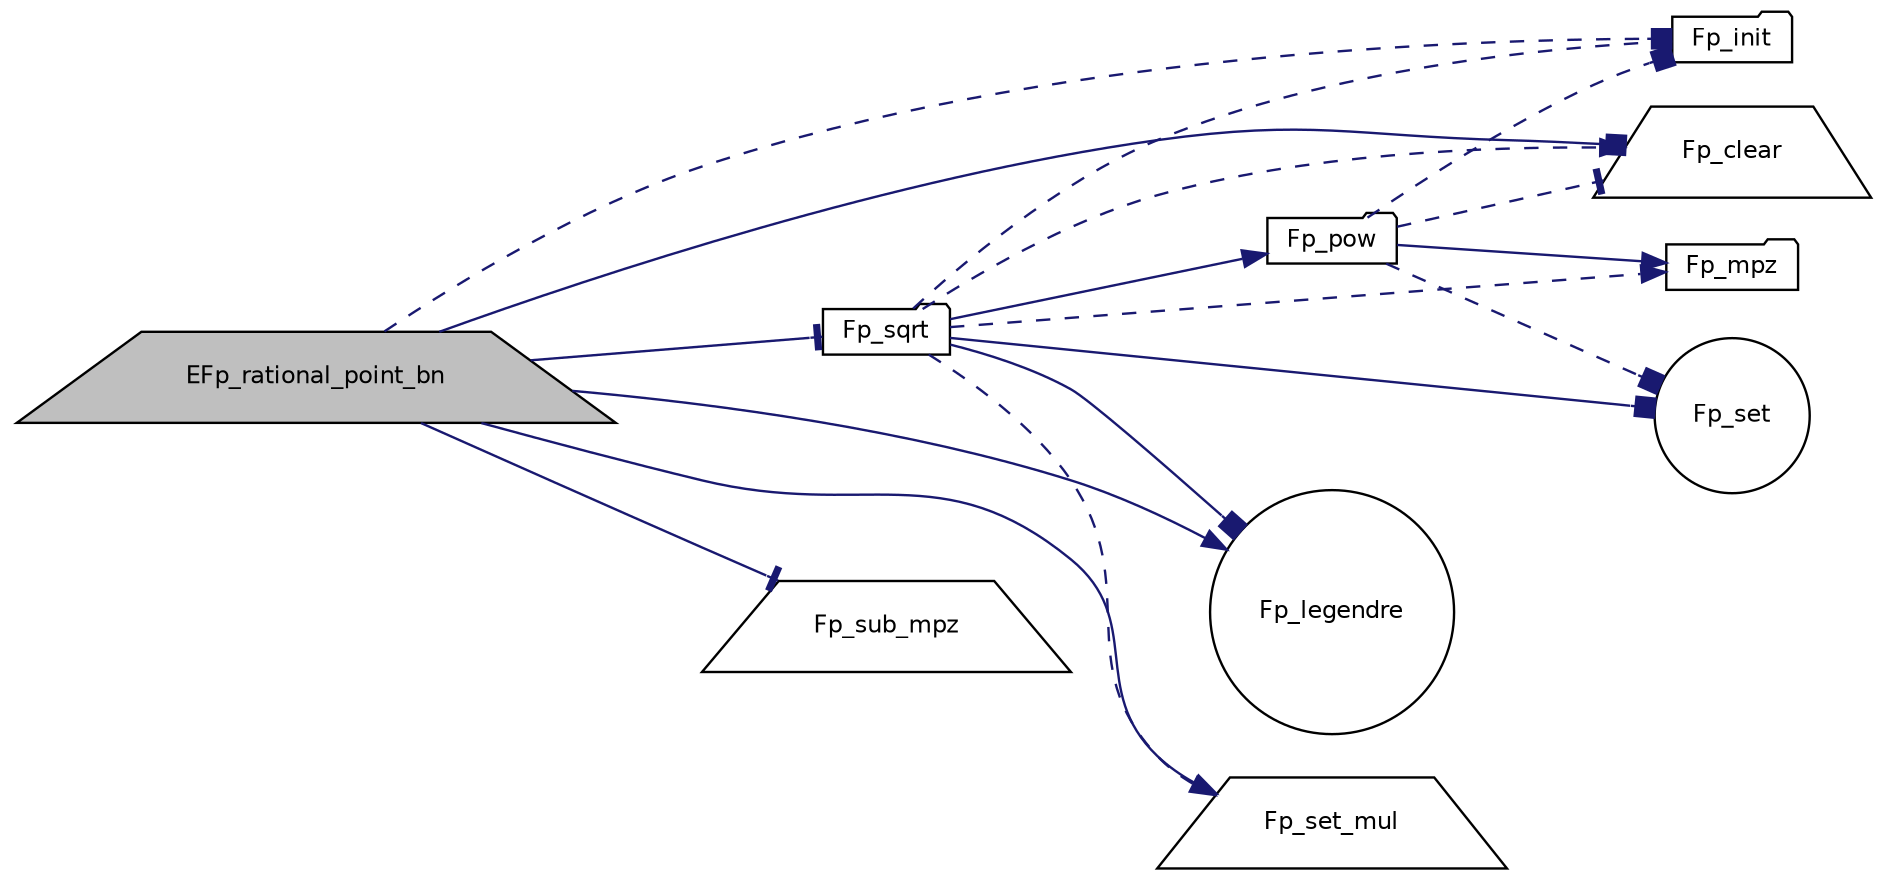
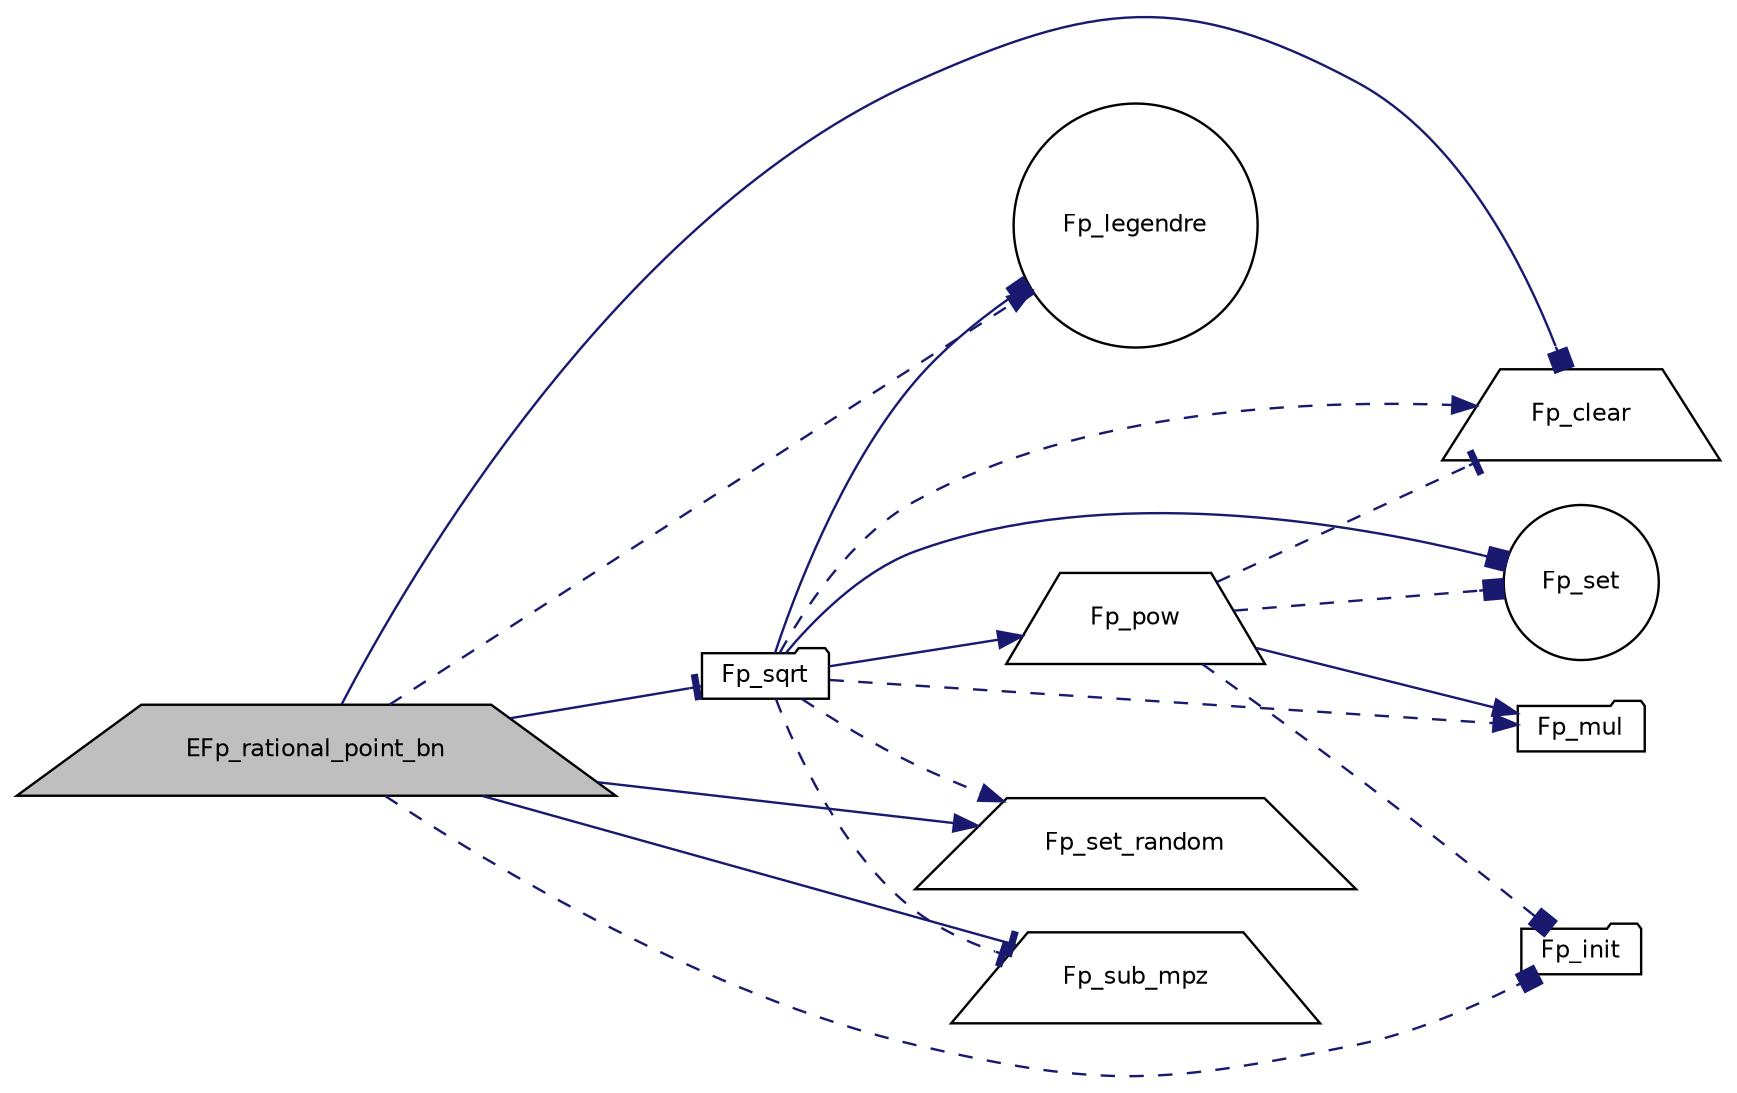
(1260, 105) -> (858, 851)
(1332, 241) -> (1136, 618)
(1732, 267) -> (1581, 729)
(896, 436) -> (700, 504)
(1332, 823) -> (1136, 844)
